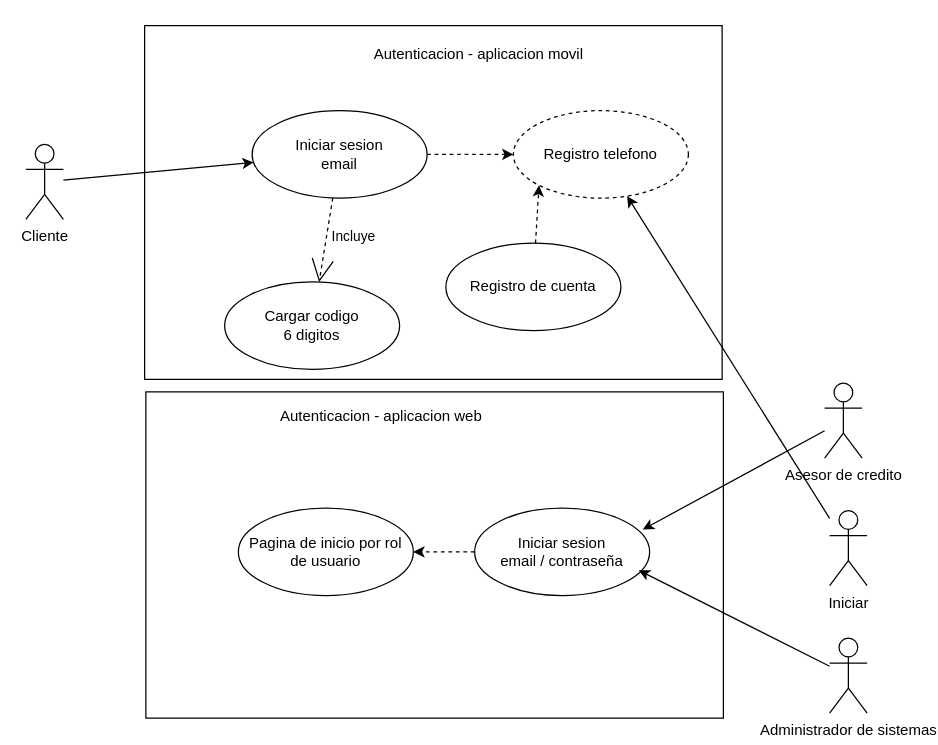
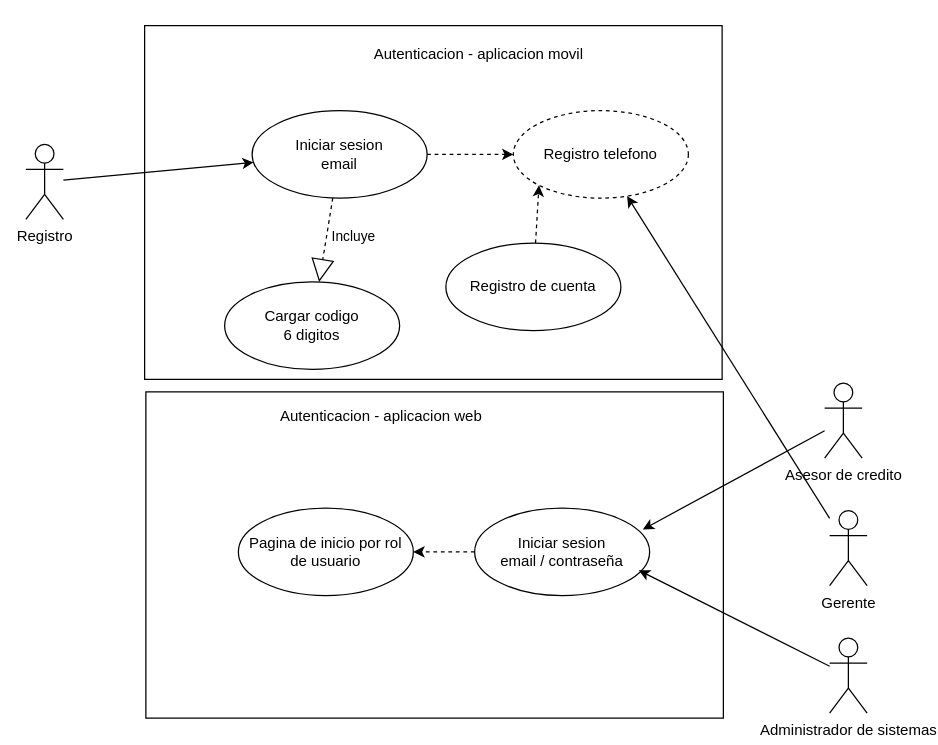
(45, 237) -> (45, 237)
(321, 267) -> (323, 258)
(849, 603) -> (849, 603)
